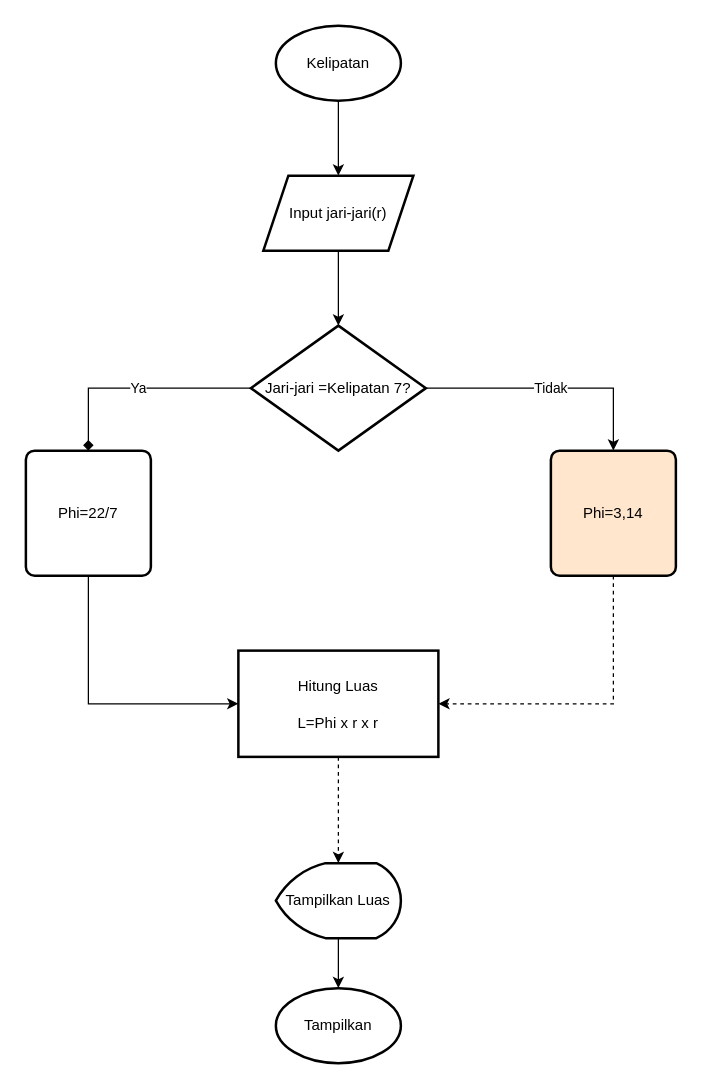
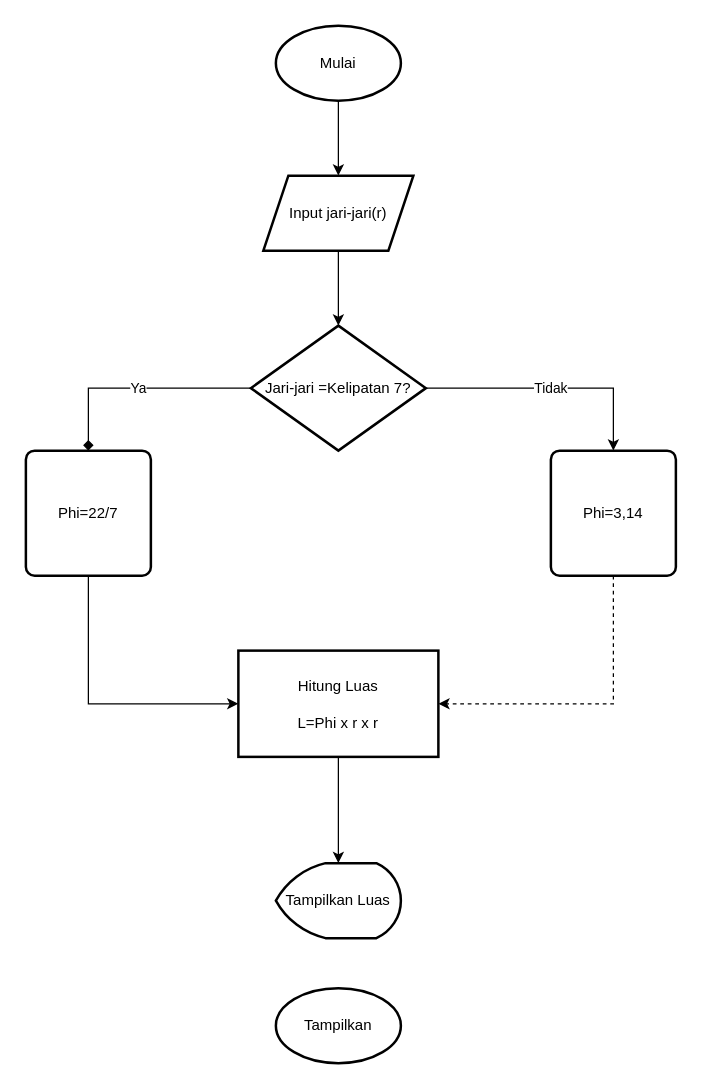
(338, 63) -> (338, 63)
(613, 513) -> (613, 513)
(338, 807) -> (338, 807)
(338, 959) -> none
